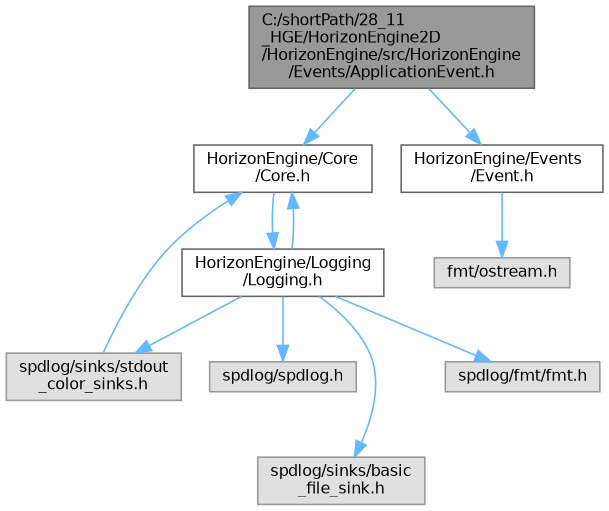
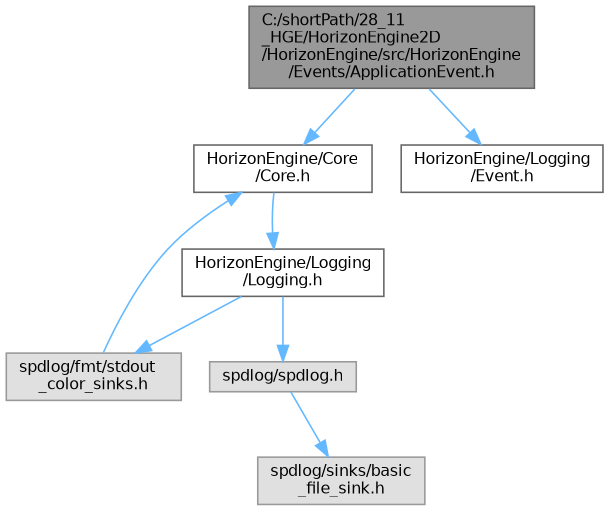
(502, 169) -> (502, 169)
(293, 229) -> none
(502, 273) -> none
(372, 360) -> (305, 417)
(94, 377) -> (94, 377)
(523, 377) -> none
